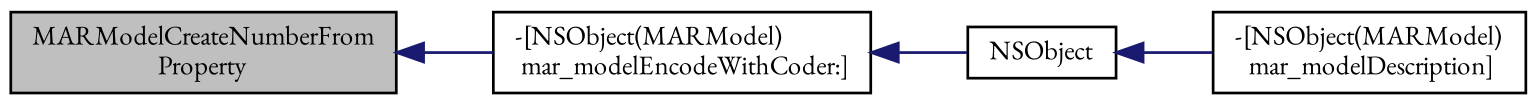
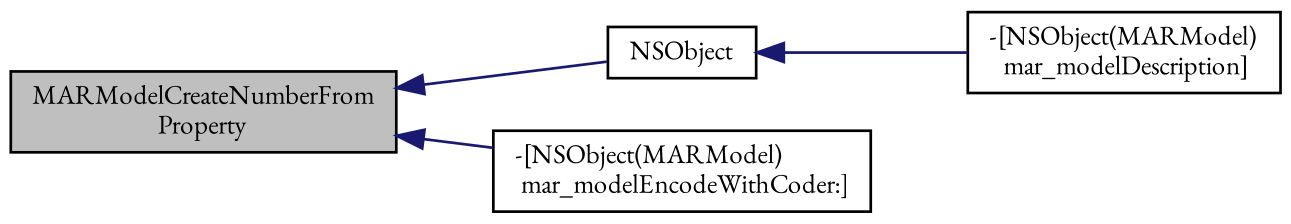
(933, 53) -> (515, 73)
